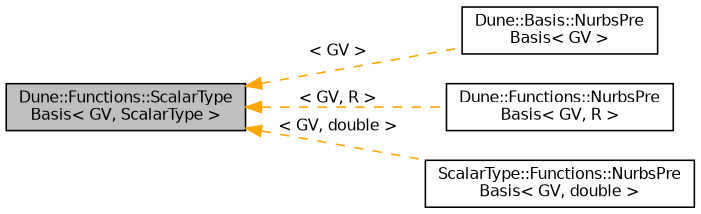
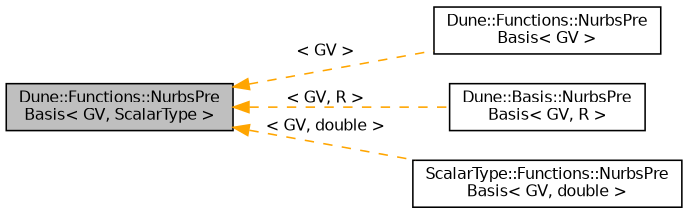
(560, 30) -> (547, 30)
(126, 107) -> (120, 107)
(560, 107) -> (547, 107)
